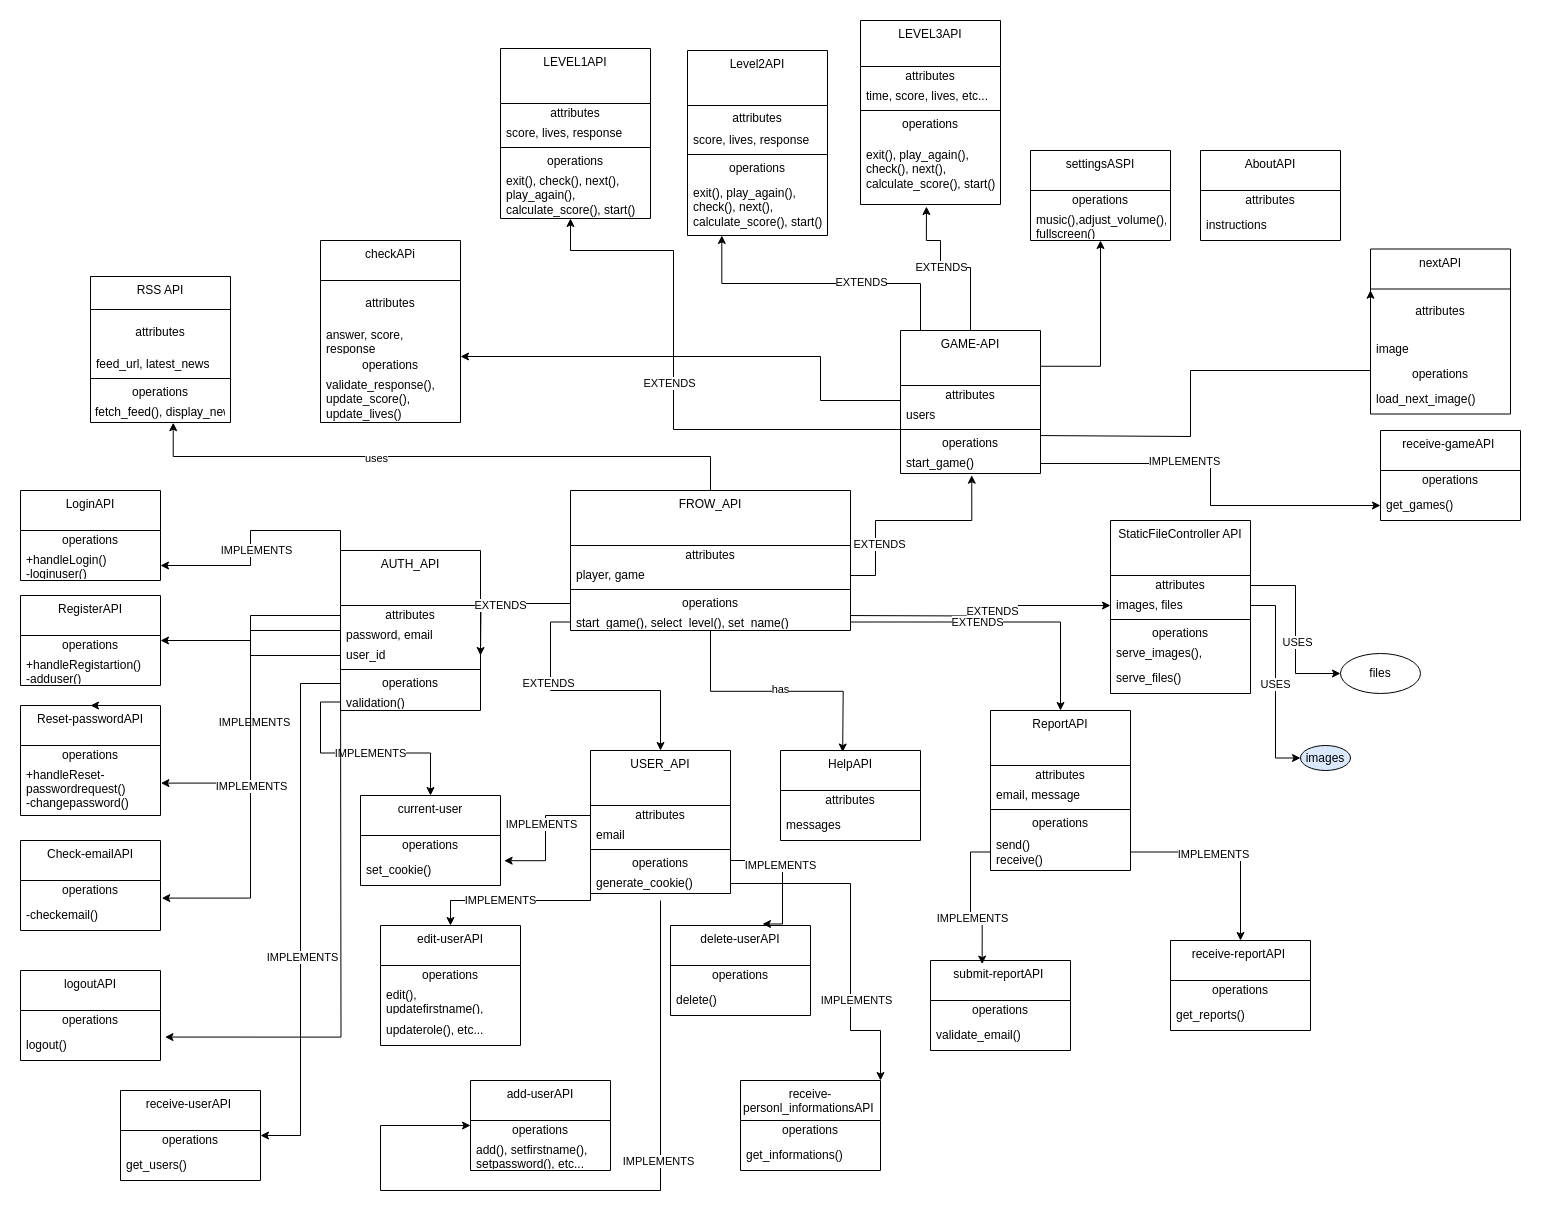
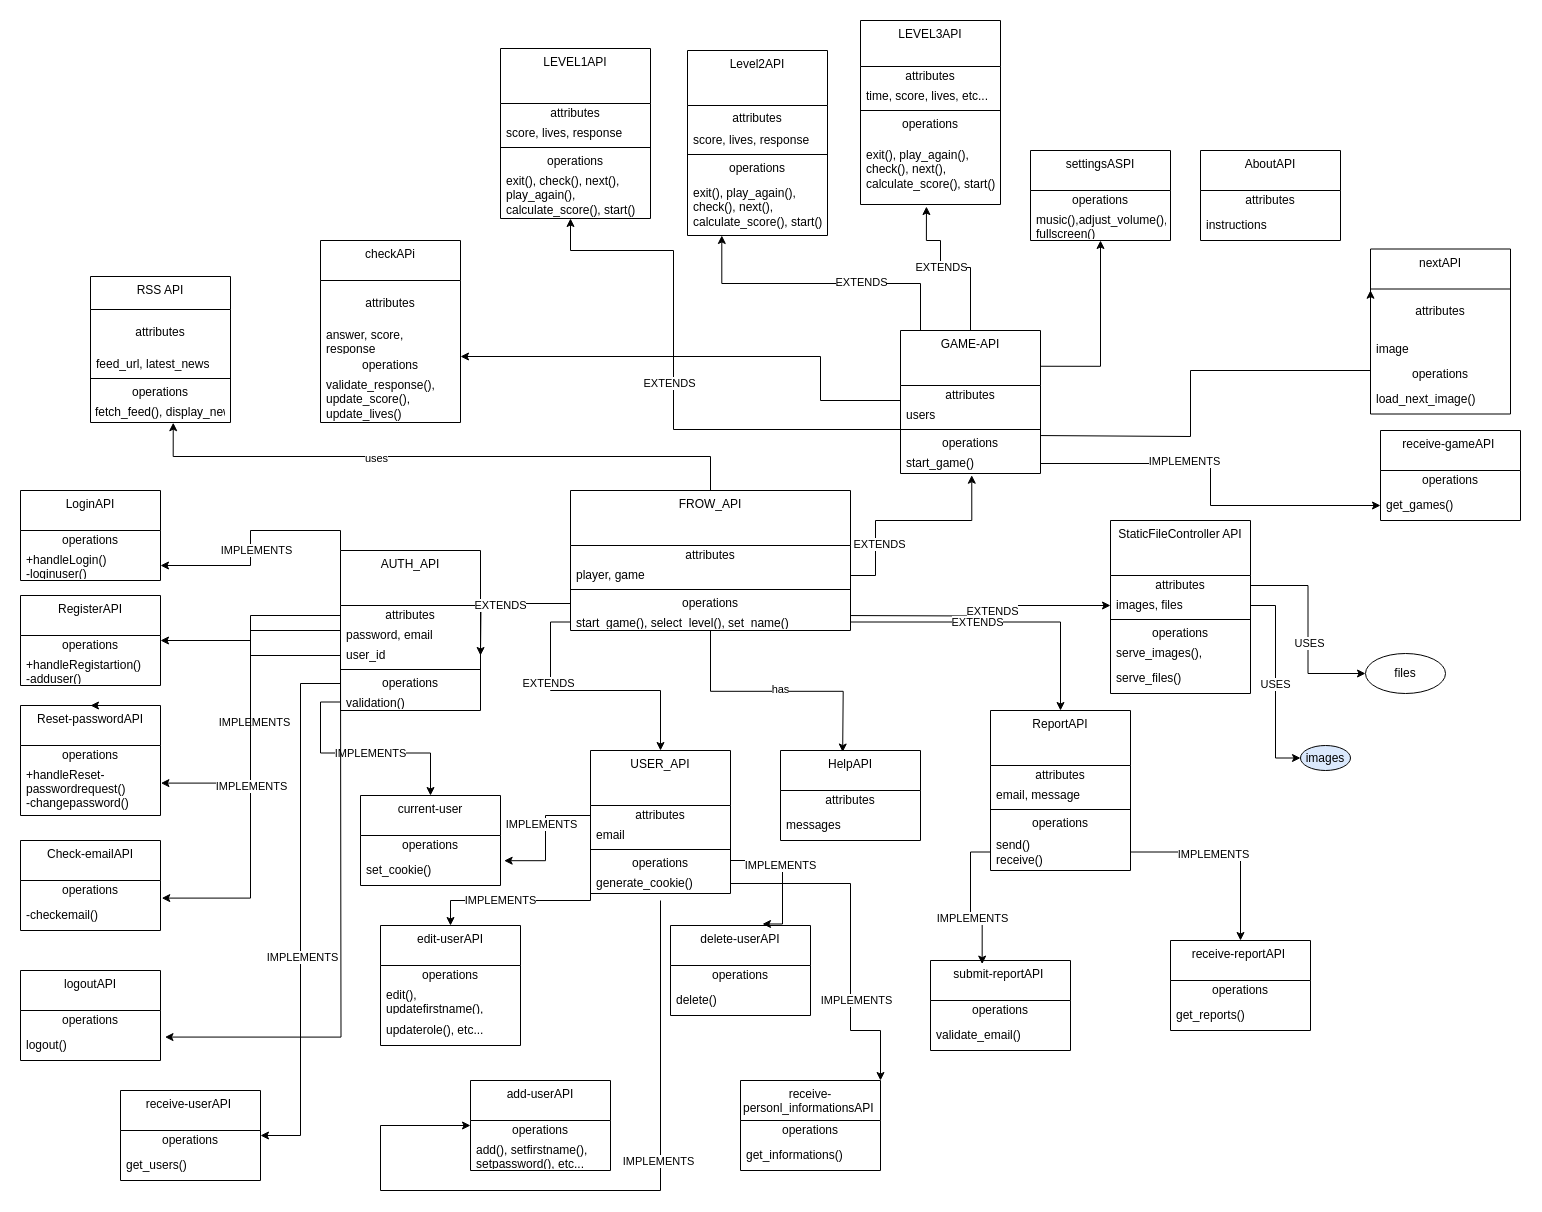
(1381, 674) -> (1406, 674)
